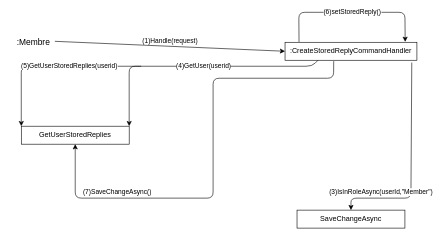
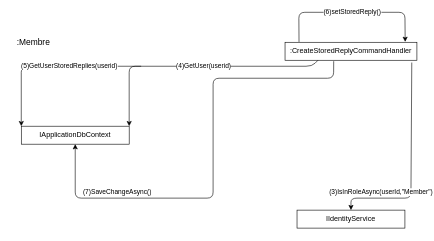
(271, 51) -> none
(75, 135) -> (75, 135)
(351, 219) -> (351, 219)
